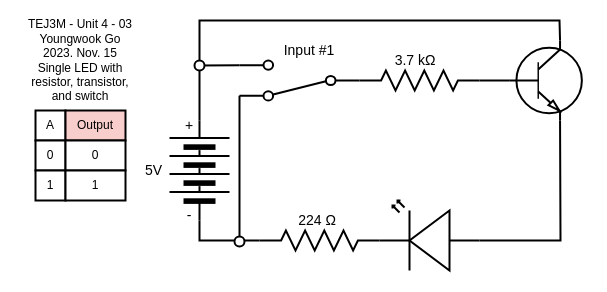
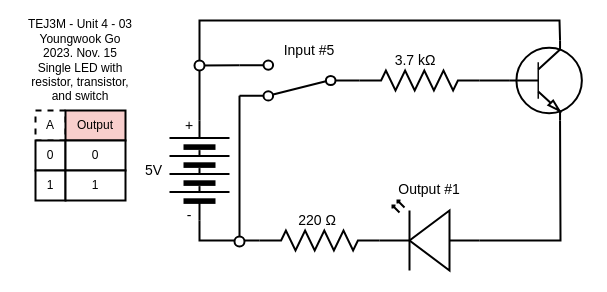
(310, 51) -> (310, 51)
(51, 126) -> (51, 126)
none -> (430, 191)
(320, 221) -> (320, 221)
